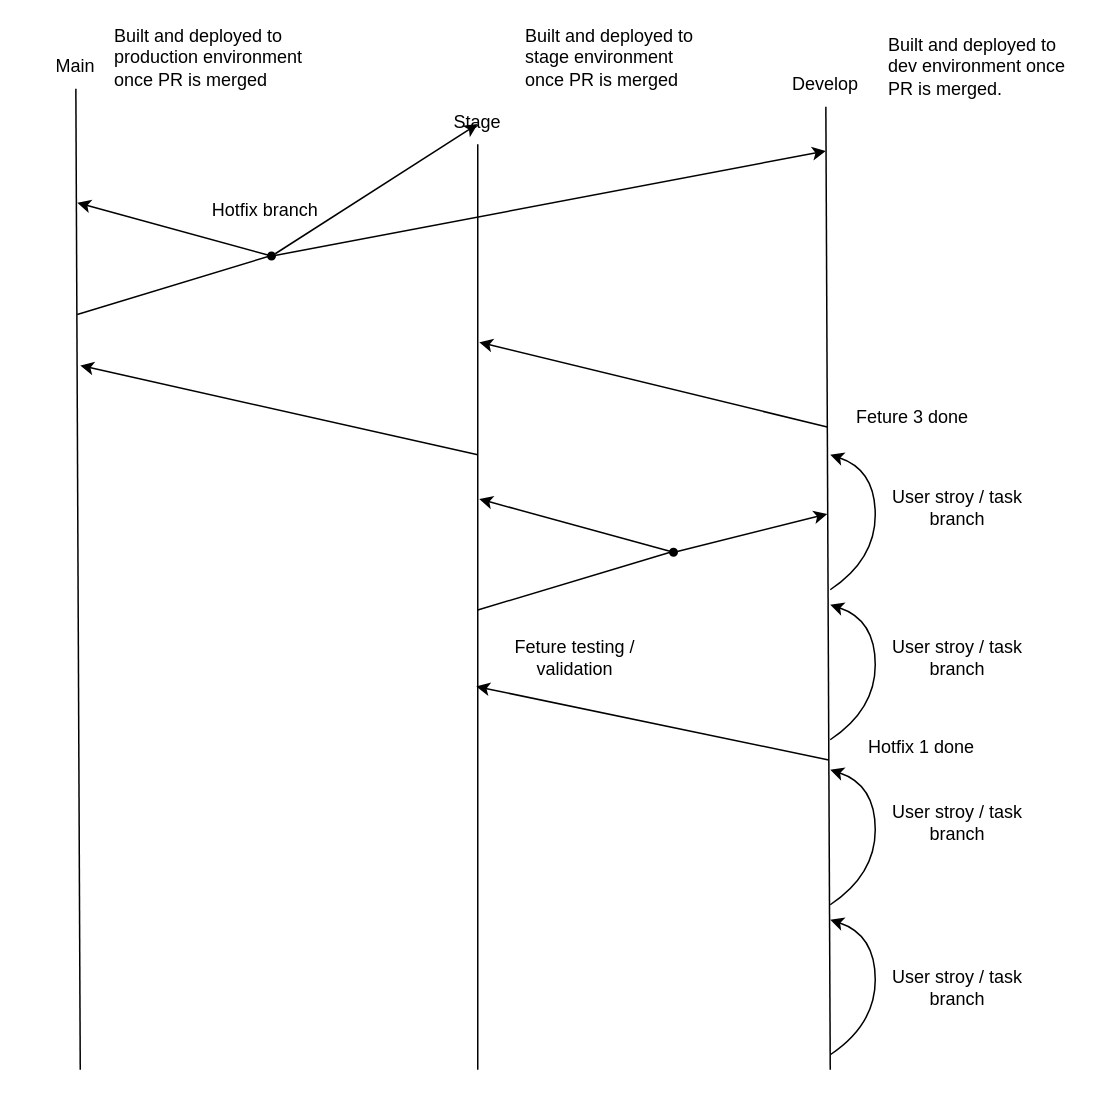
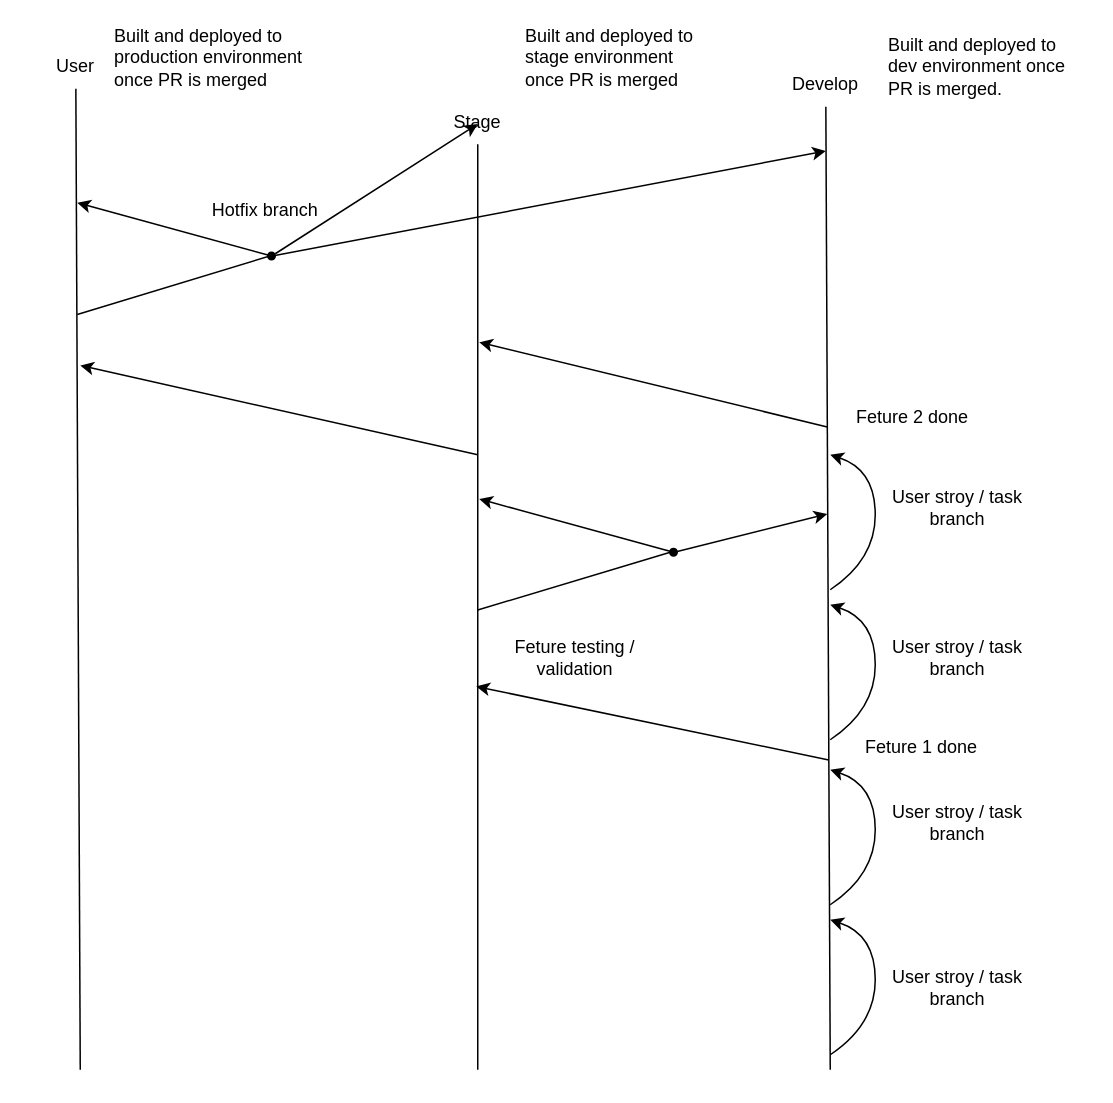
(76, 67) -> (76, 67)
(913, 418) -> (913, 418)
(922, 748) -> (922, 748)
